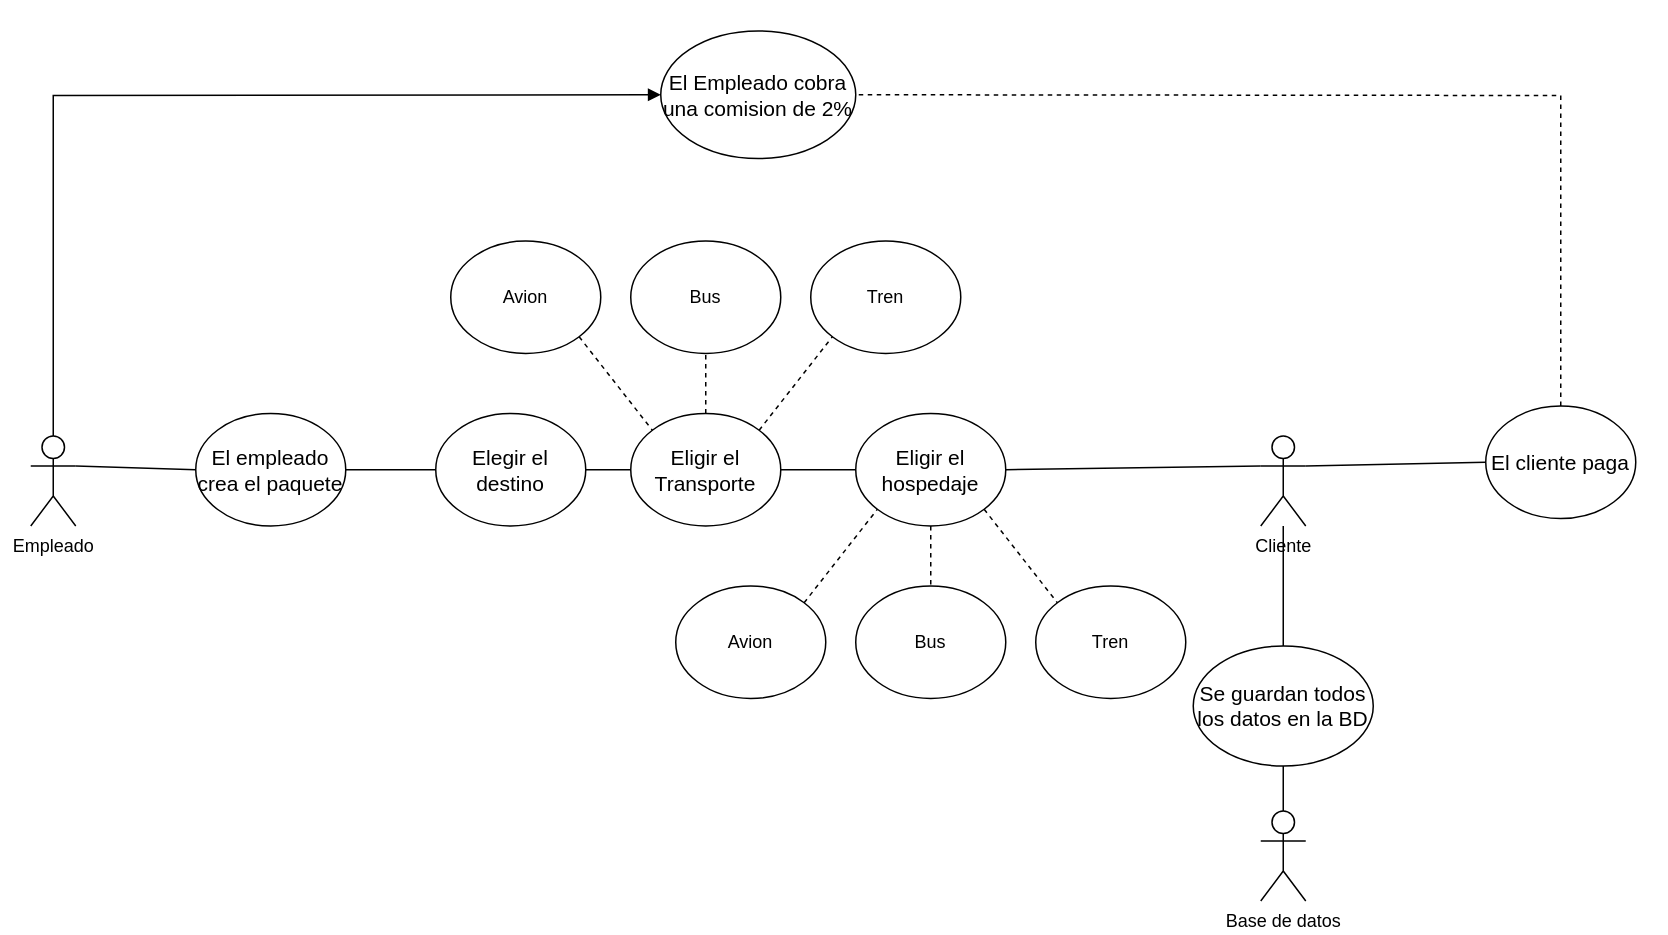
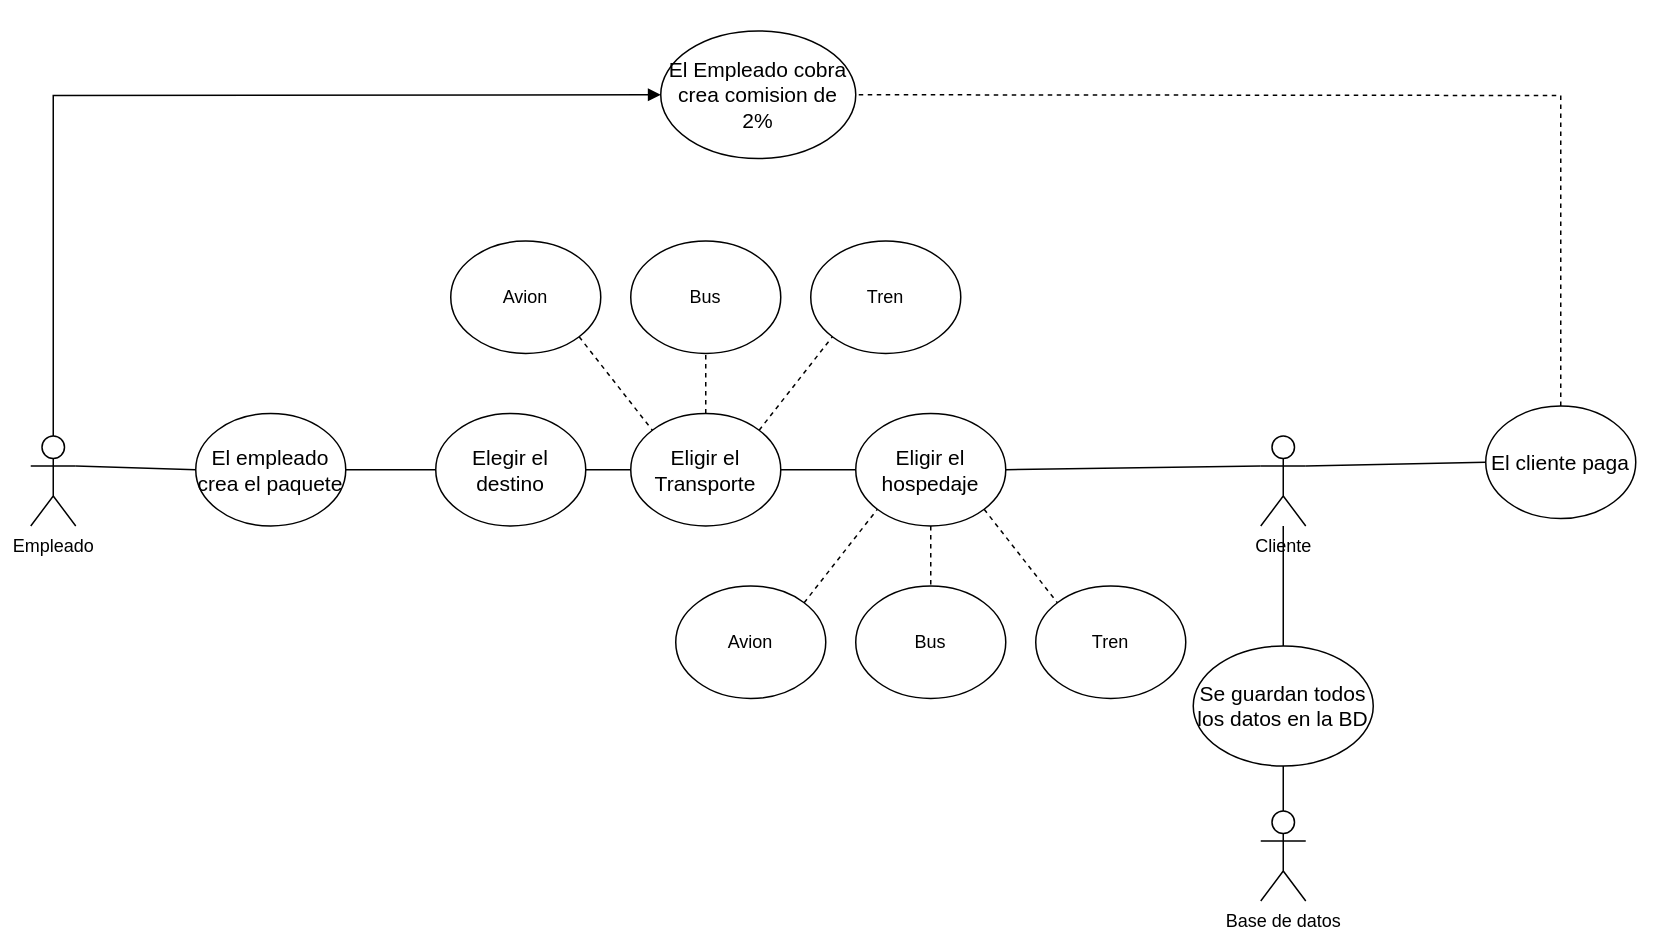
(758, 95) -> (758, 95)
